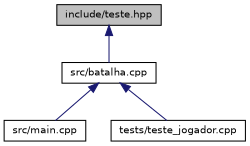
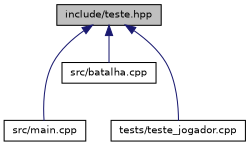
(73, 105) -> (50, 69)
(148, 105) -> (169, 69)
